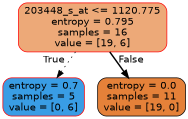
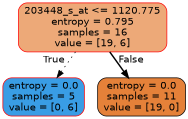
(44, 97) -> (44, 97)
